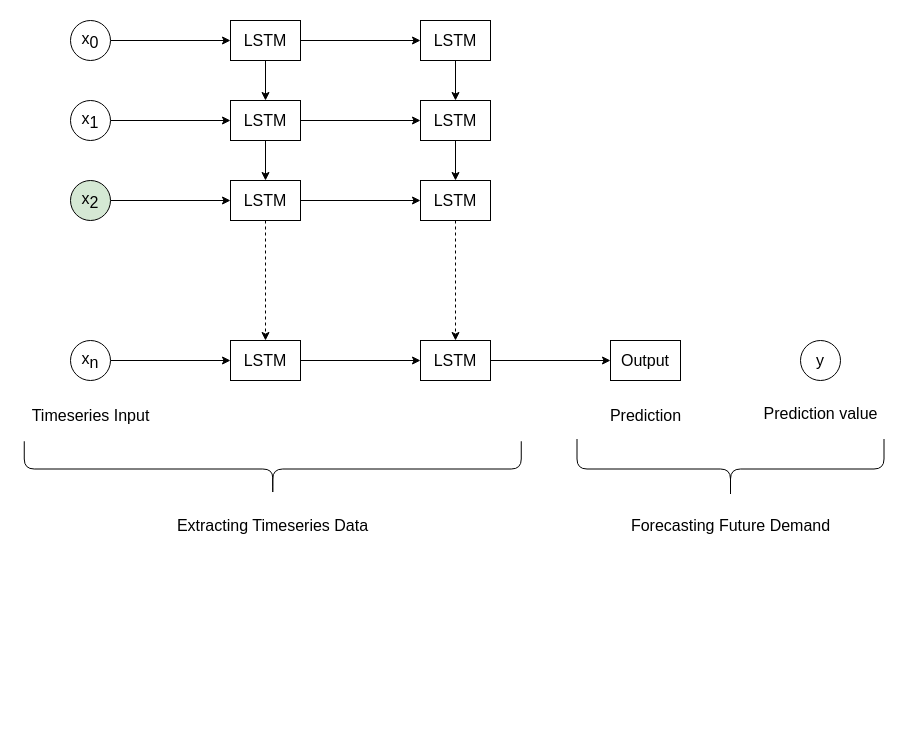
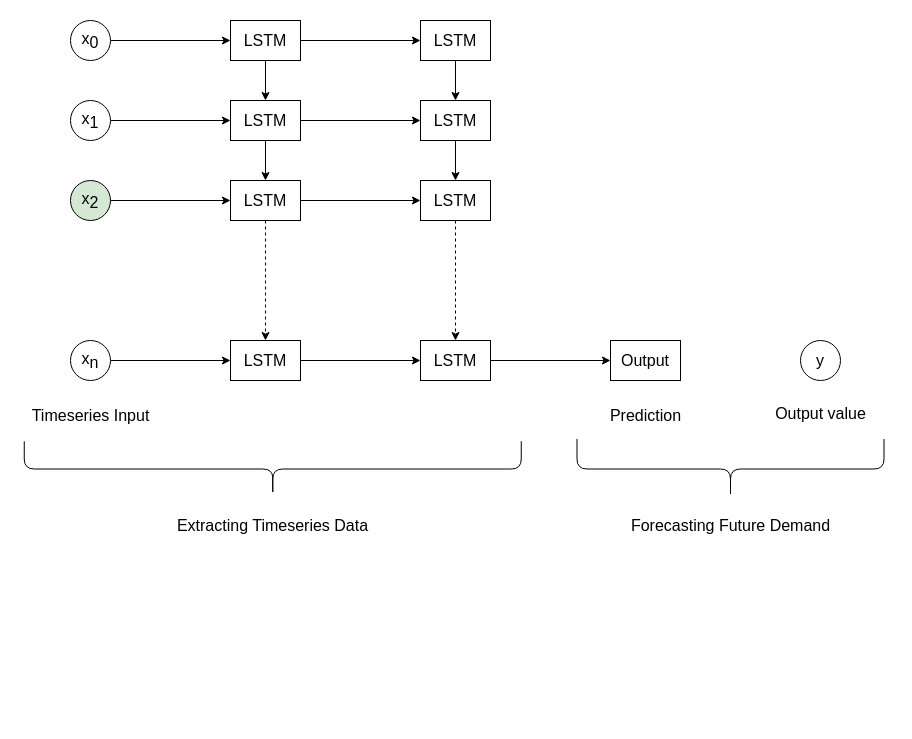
(821, 414) -> (821, 414)
